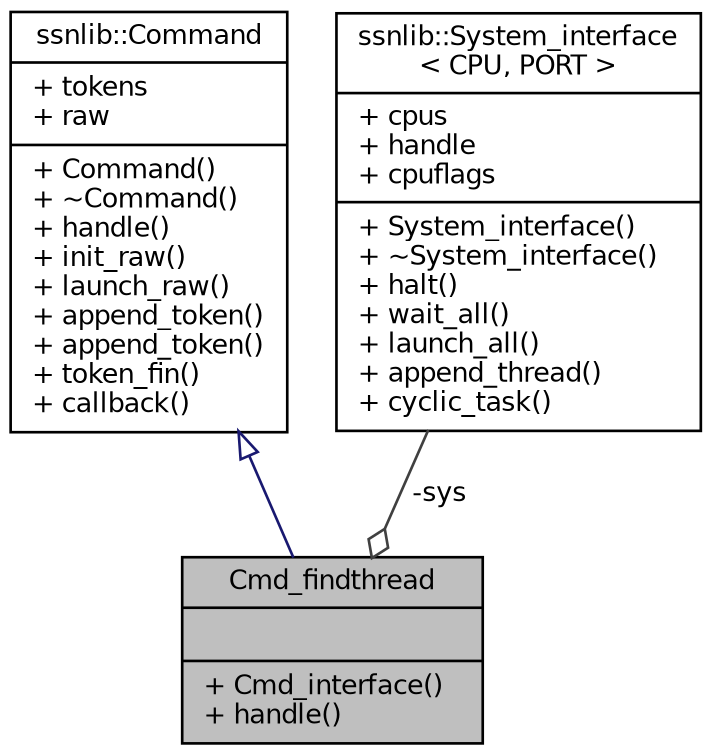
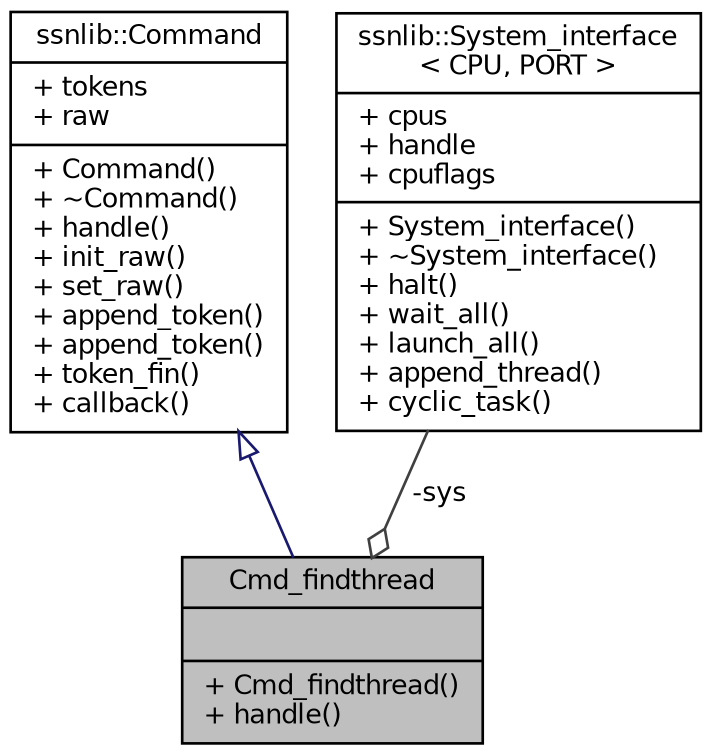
(132, 287) -> (109, 287)
(324, 686) -> (332, 686)
